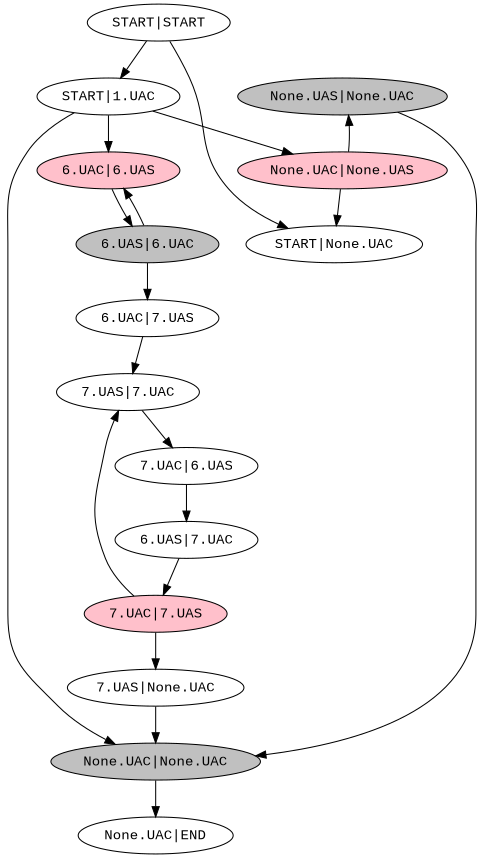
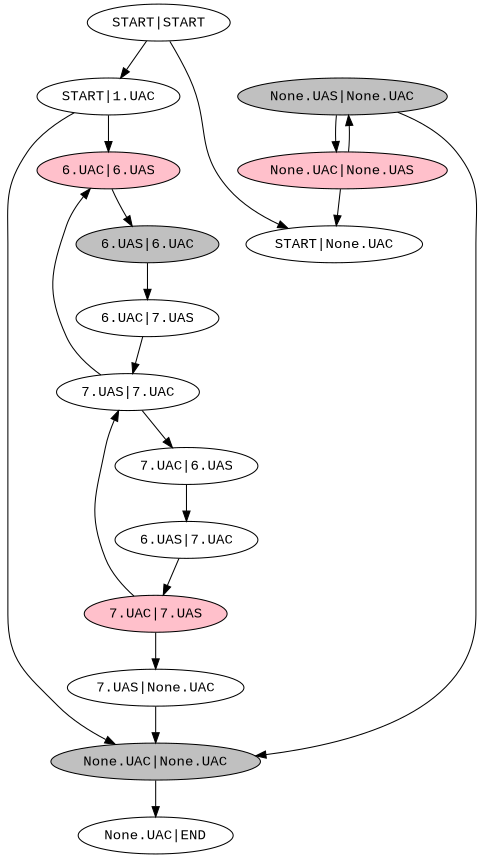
(218, 131) -> (336, 128)
(137, 211) -> (53, 291)
